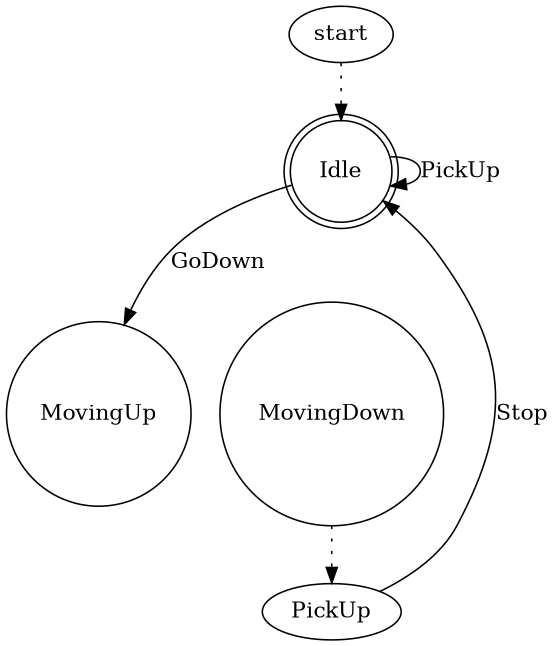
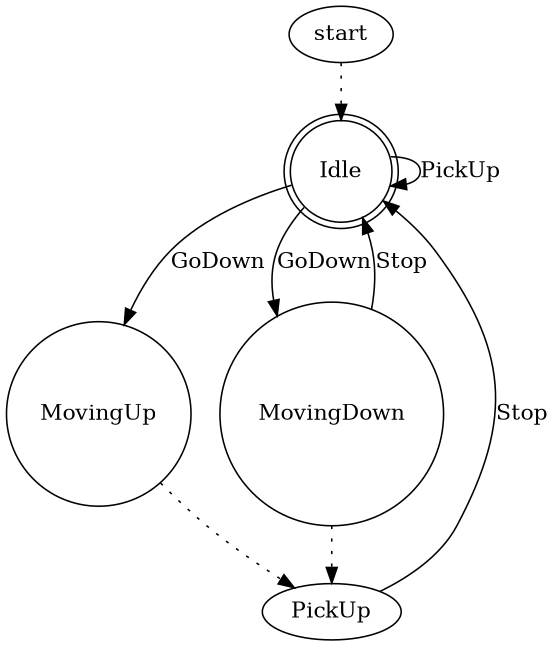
none -> (277, 250)
none -> (375, 271)
none -> (218, 535)
